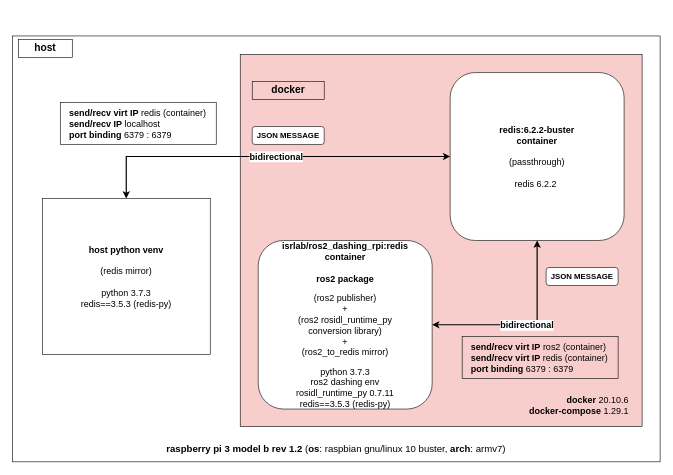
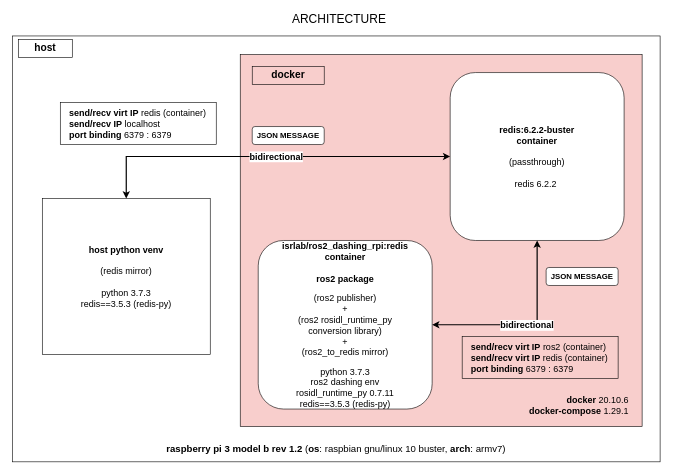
none -> (339, 18)
(288, 90) -> (288, 75)
